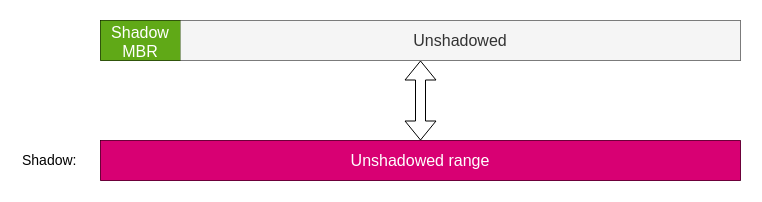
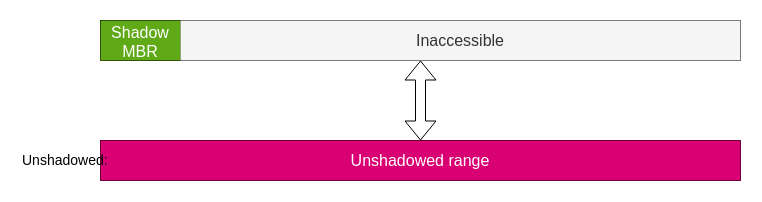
(461, 41) -> (461, 41)
(48, 161) -> (64, 161)
